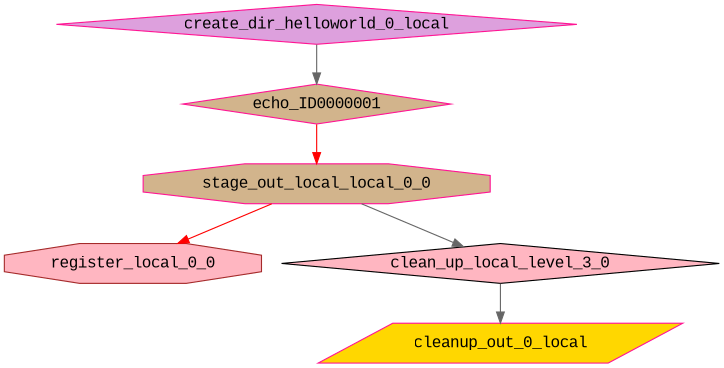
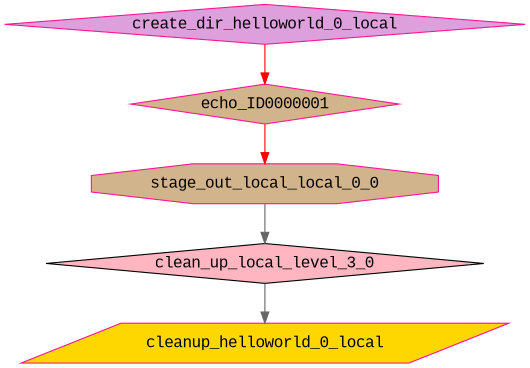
(317, 59) -> (265, 59)
(133, 263) -> none
(500, 343) -> (265, 343)
